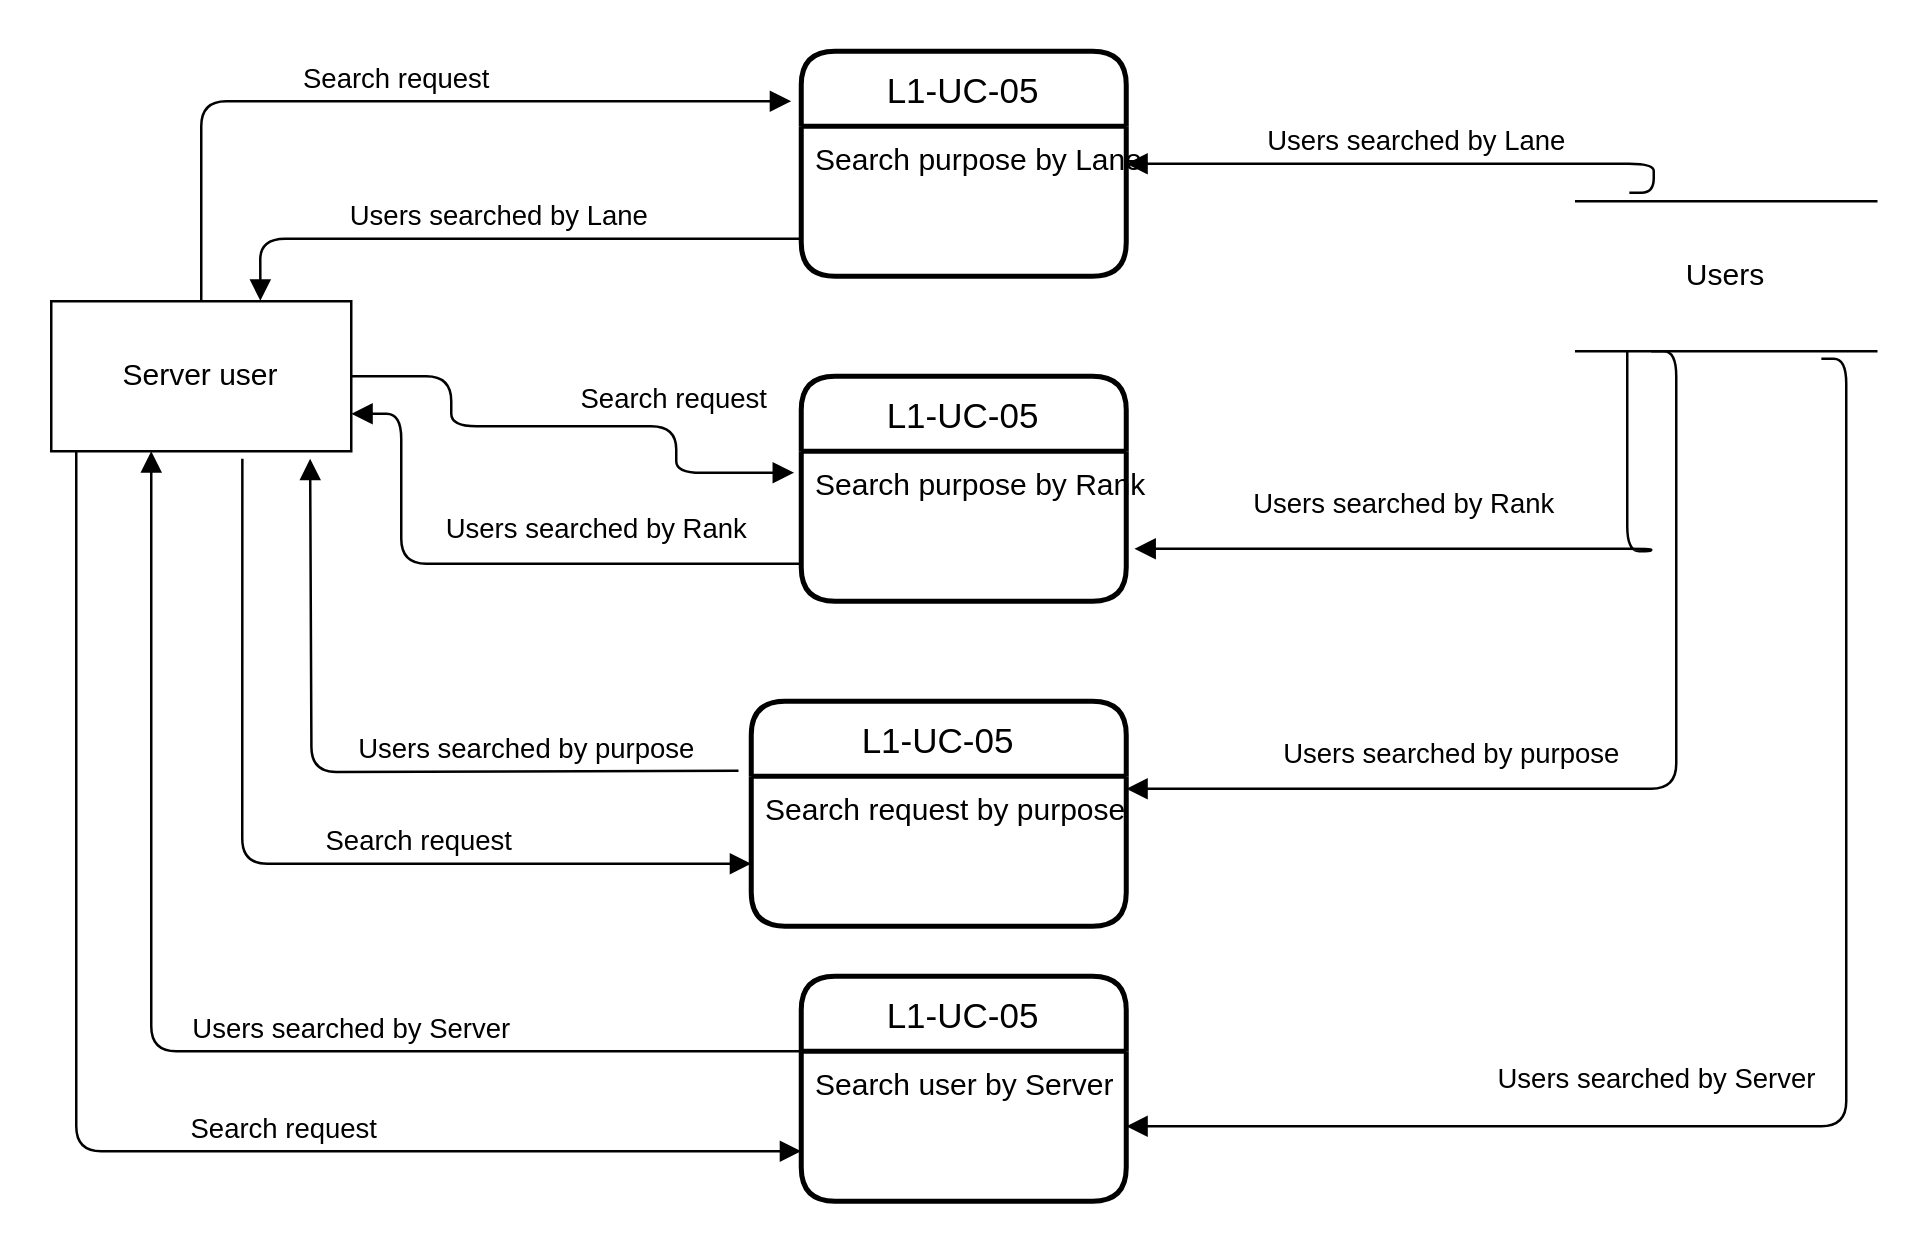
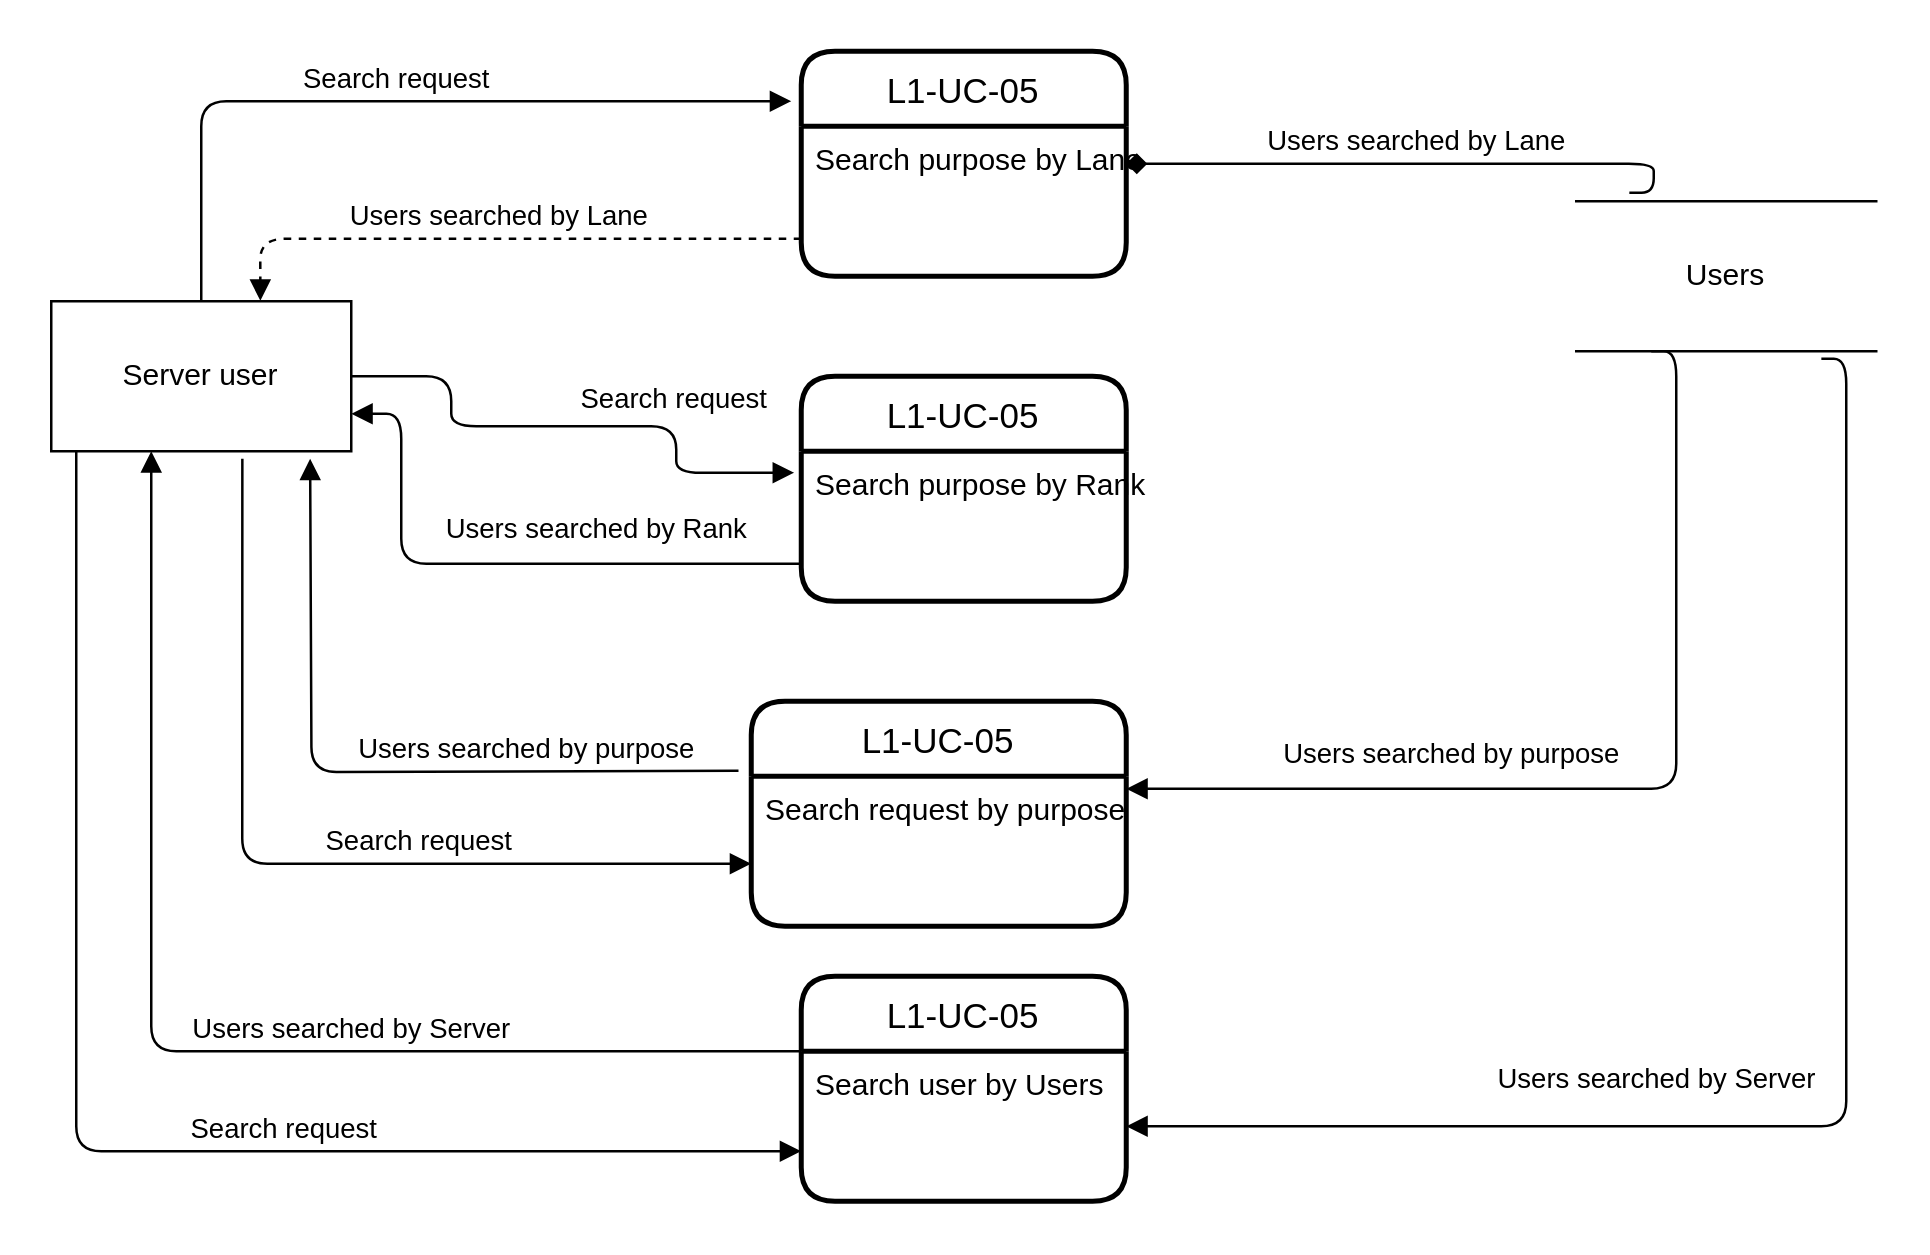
(1148, 164) -> (1148, 164)
(516, 239) -> (516, 239)
(1508, 549) -> none
(980, 1085) -> (971, 1085)
